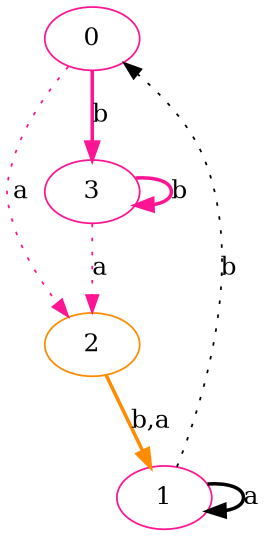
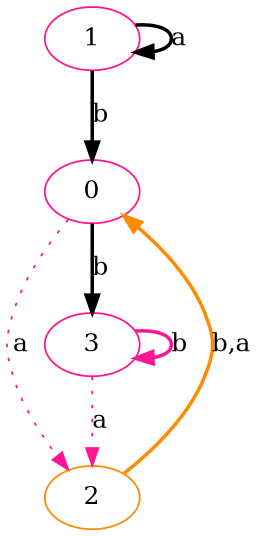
(92, 106) -> (92, 259)
(221, 261) -> (92, 106)
(124, 413) -> (212, 354)
